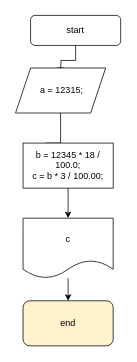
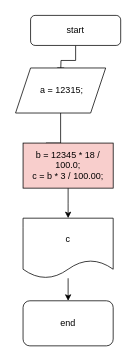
(68, 165) -> (68, 165)
(68, 323) -> (68, 323)
